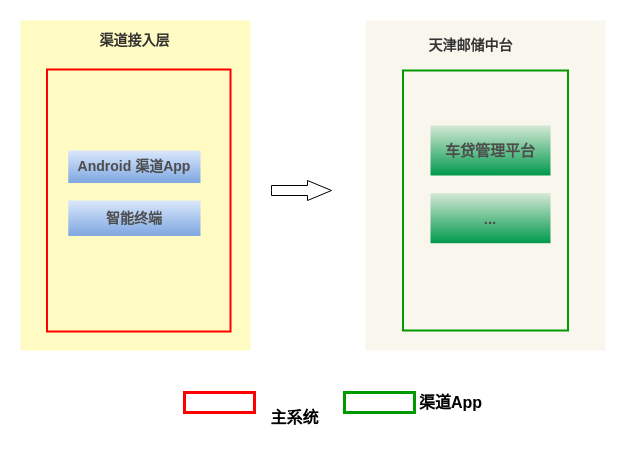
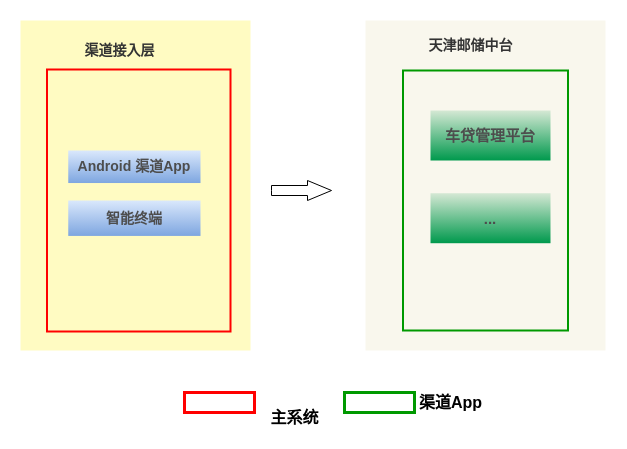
(134, 41) -> (119, 51)
(491, 151) -> (491, 136)
